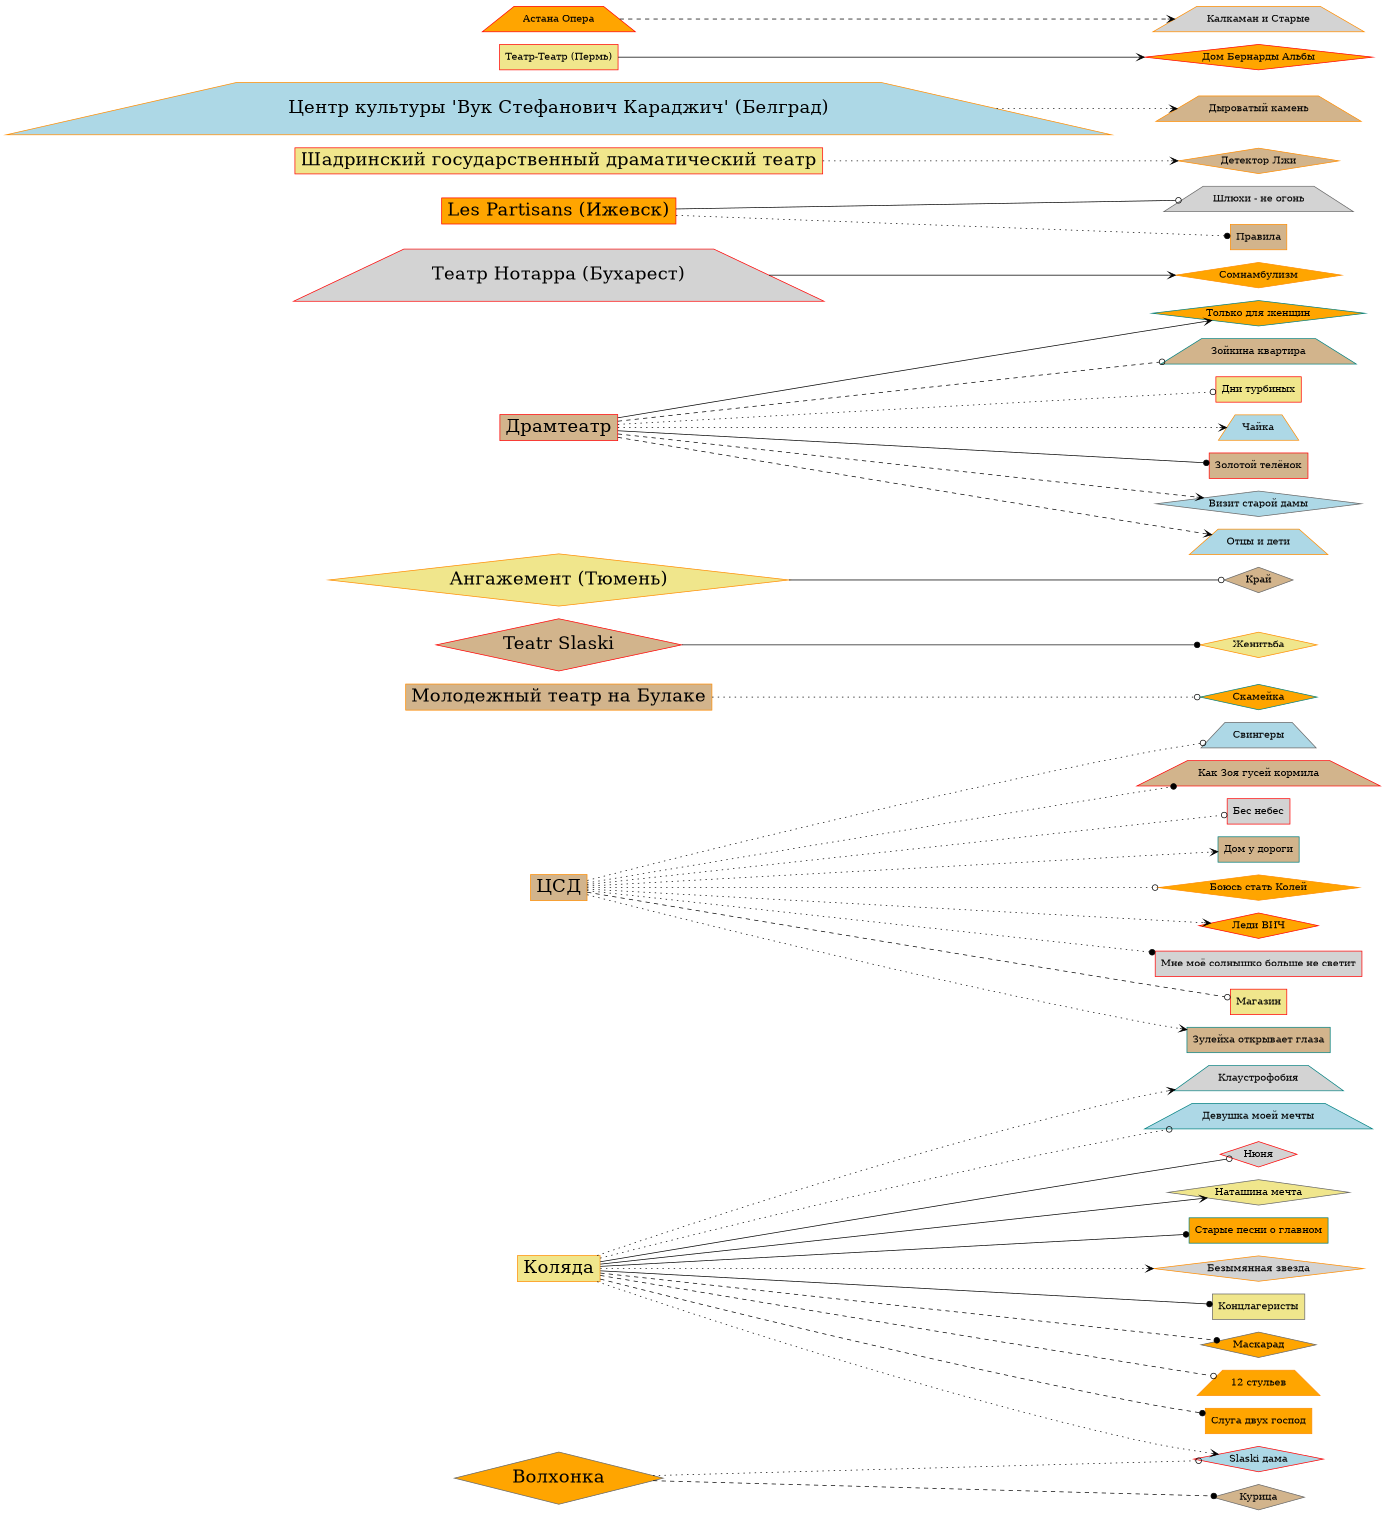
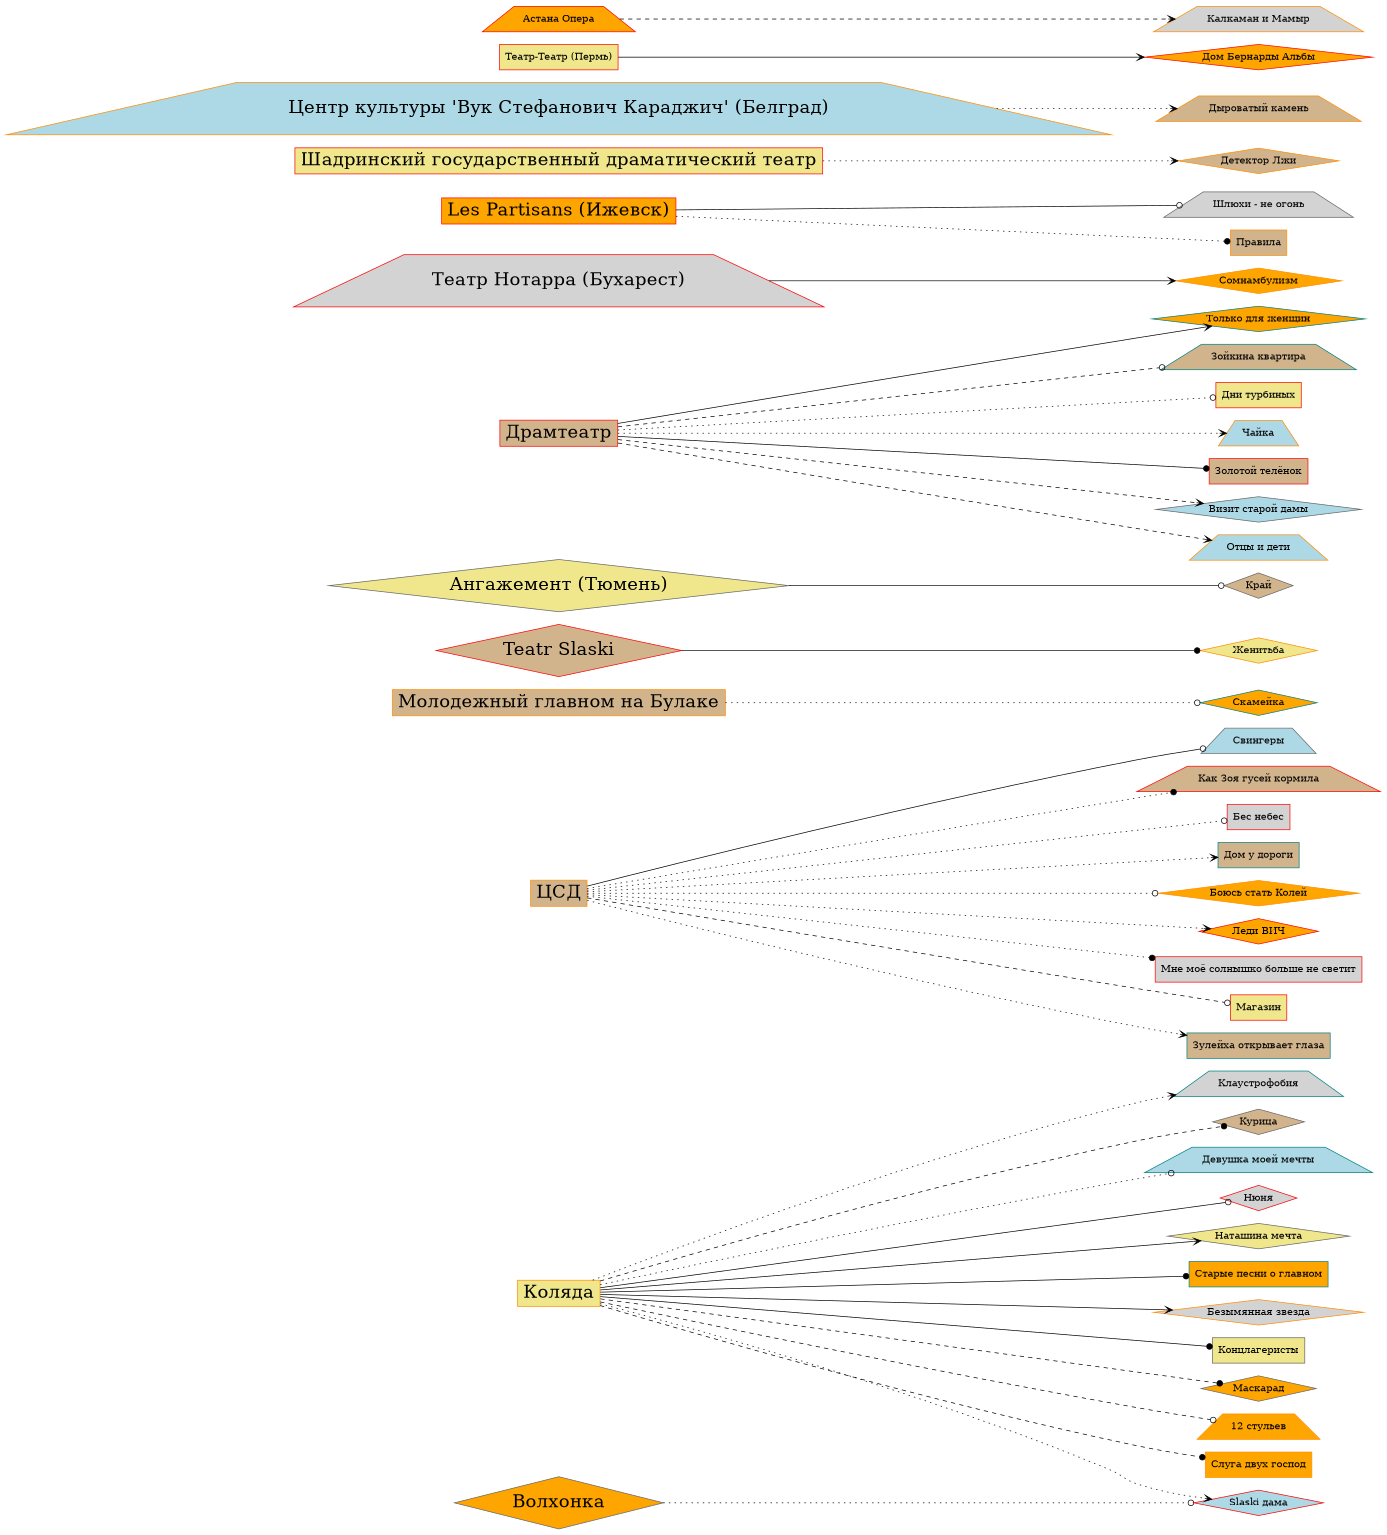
(1259, 19) -> (1259, 19)
(559, 580) -> (559, 586)
(559, 697) -> (559, 703)
(893, 806) -> (893, 812)
(873, 1269) -> (883, 1302)
(932, 1488) -> (909, 1195)
